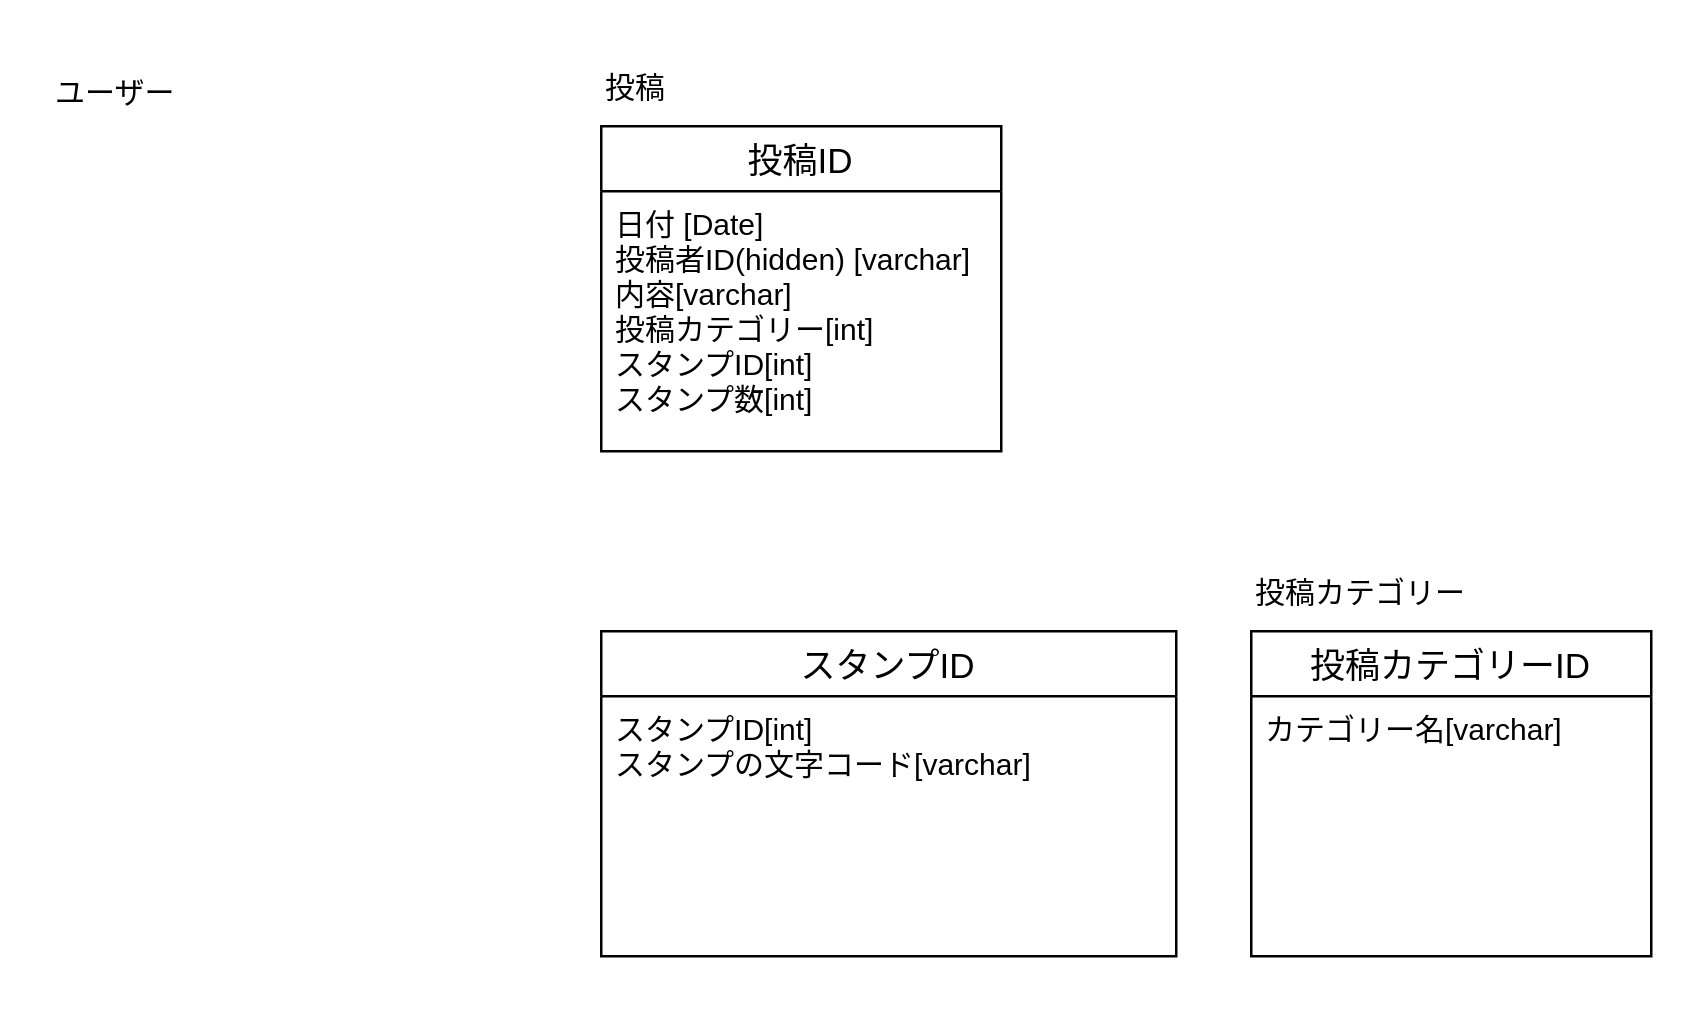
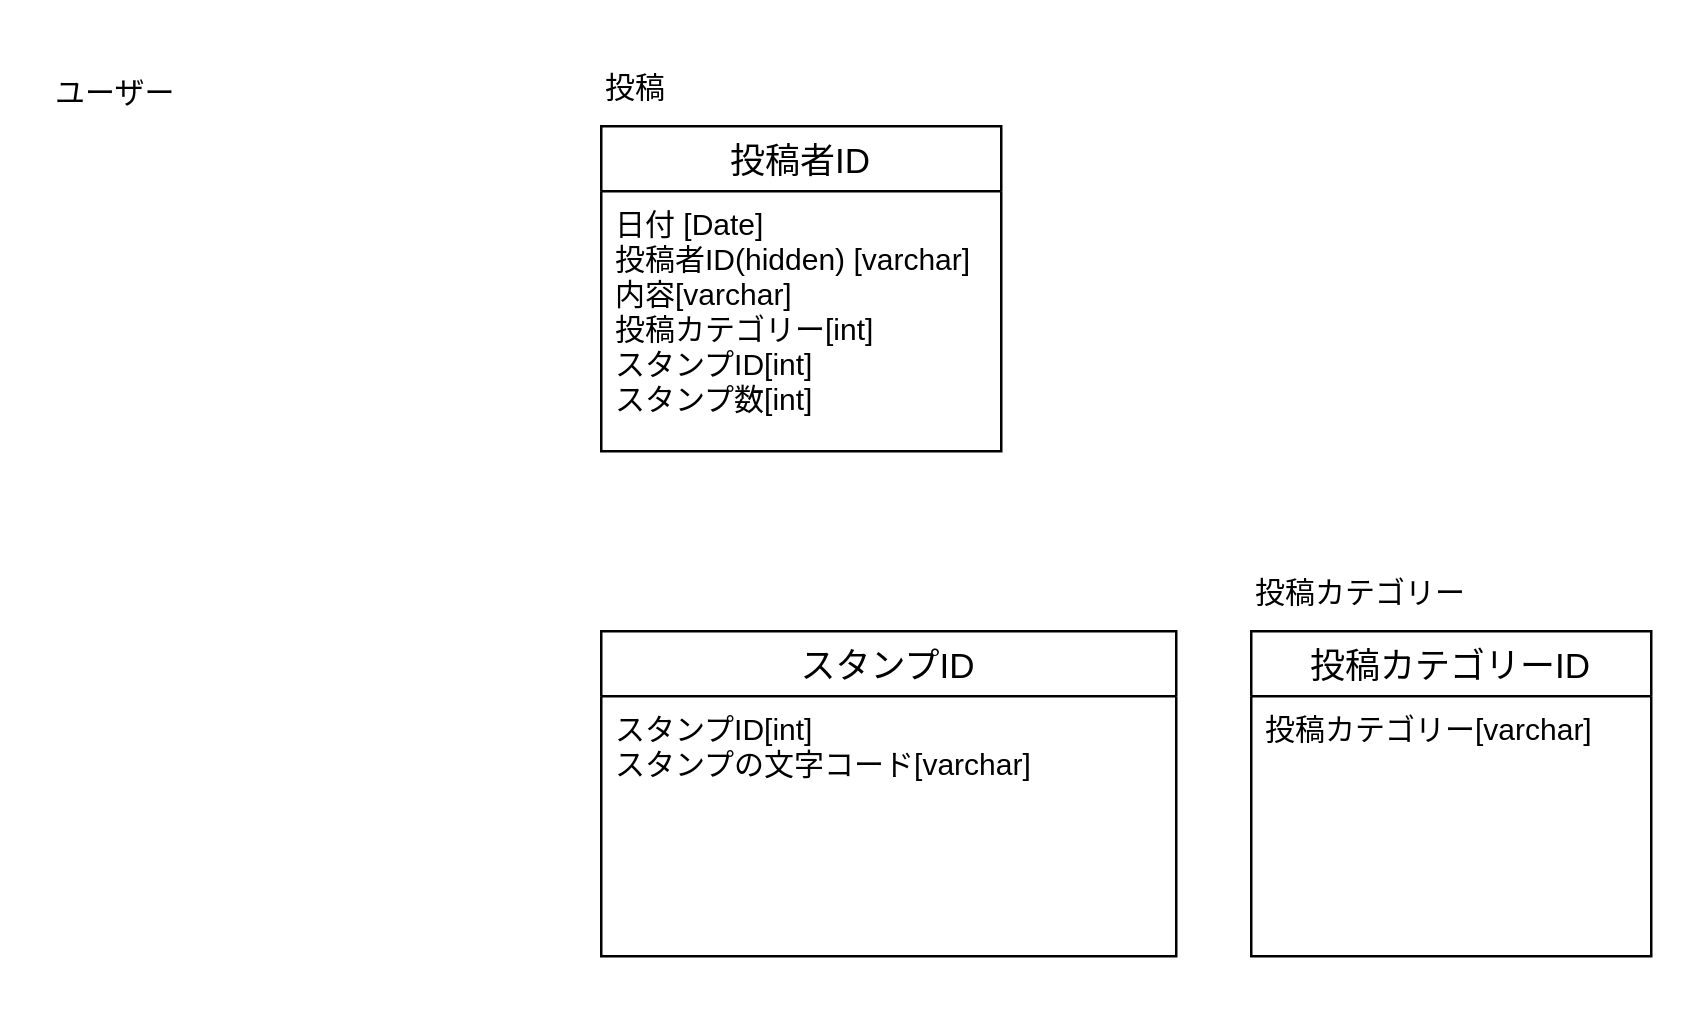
(800, 161) -> (800, 161)
(1431, 730) -> (1446, 730)
